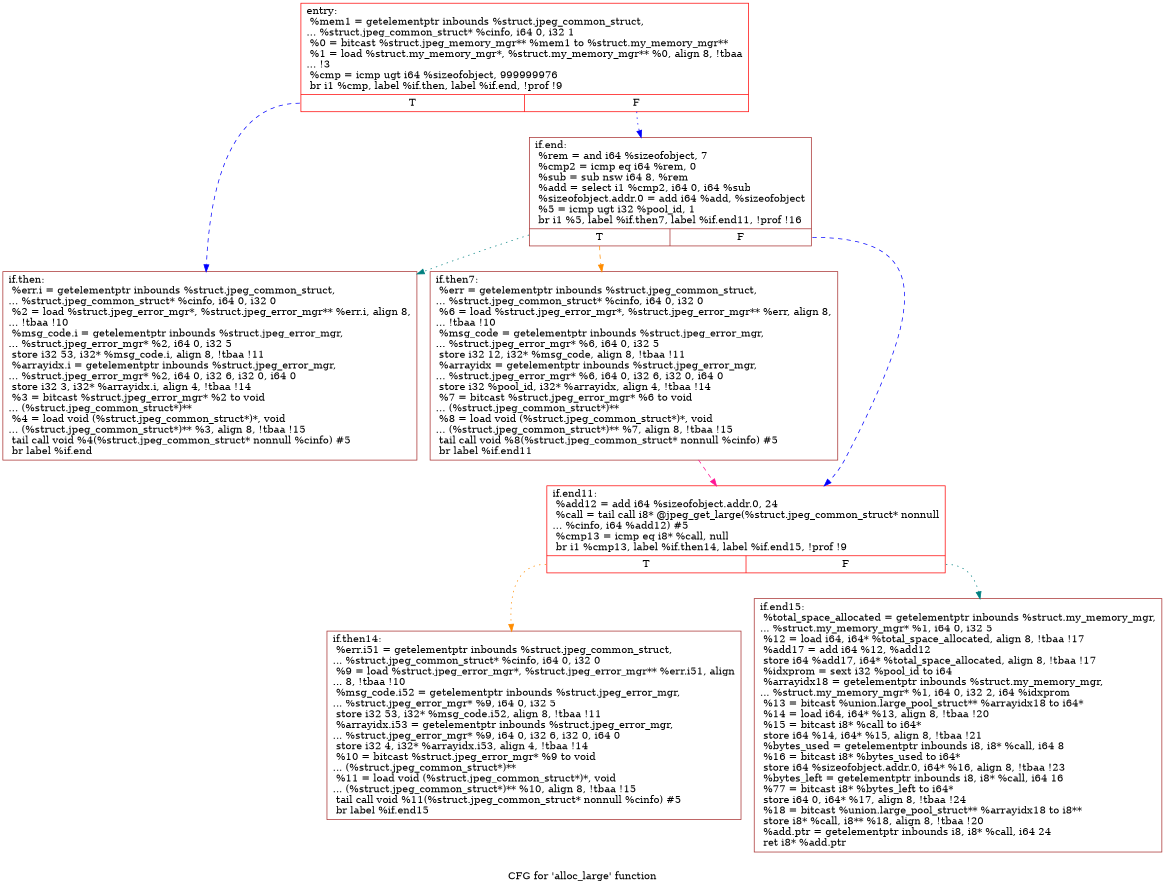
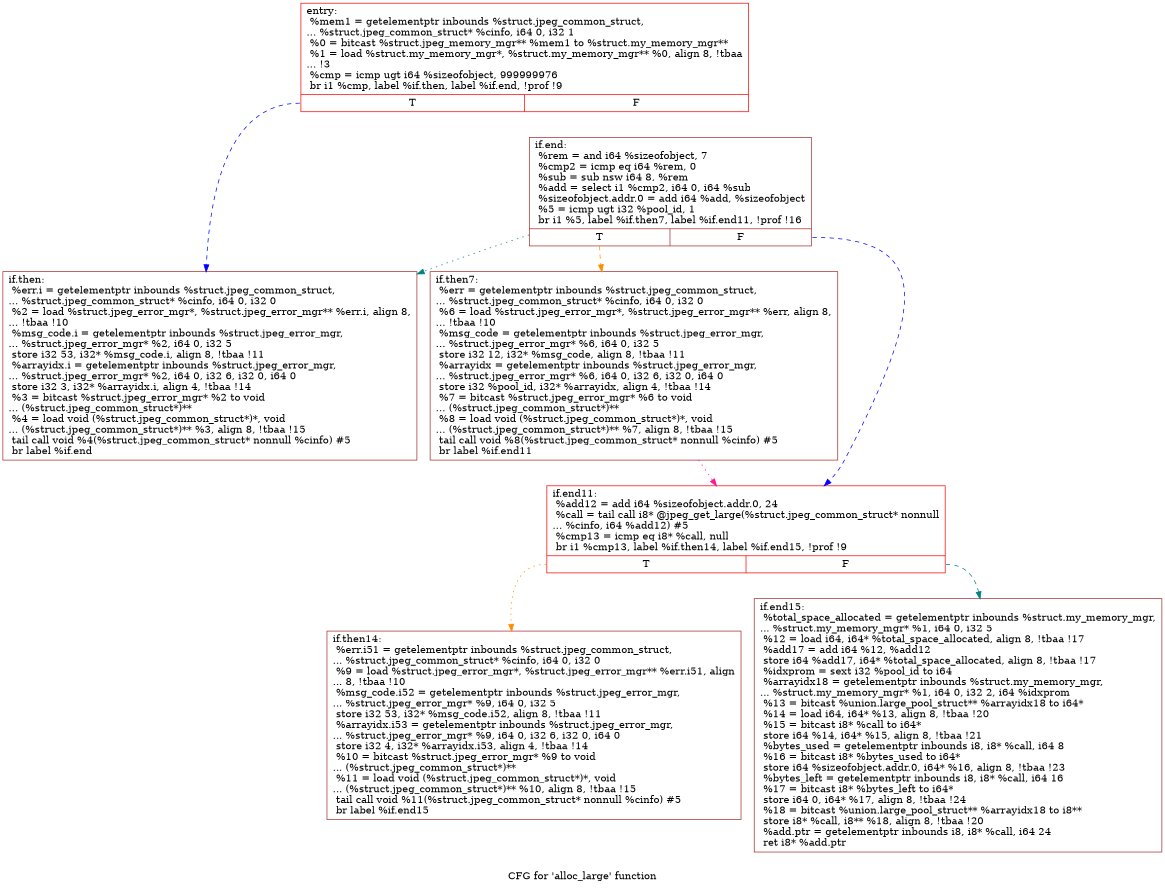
(637, 121) -> none
(705, 470) -> (705, 470)
(967, 572) -> (967, 572)
(857, 789) -> (857, 789)
